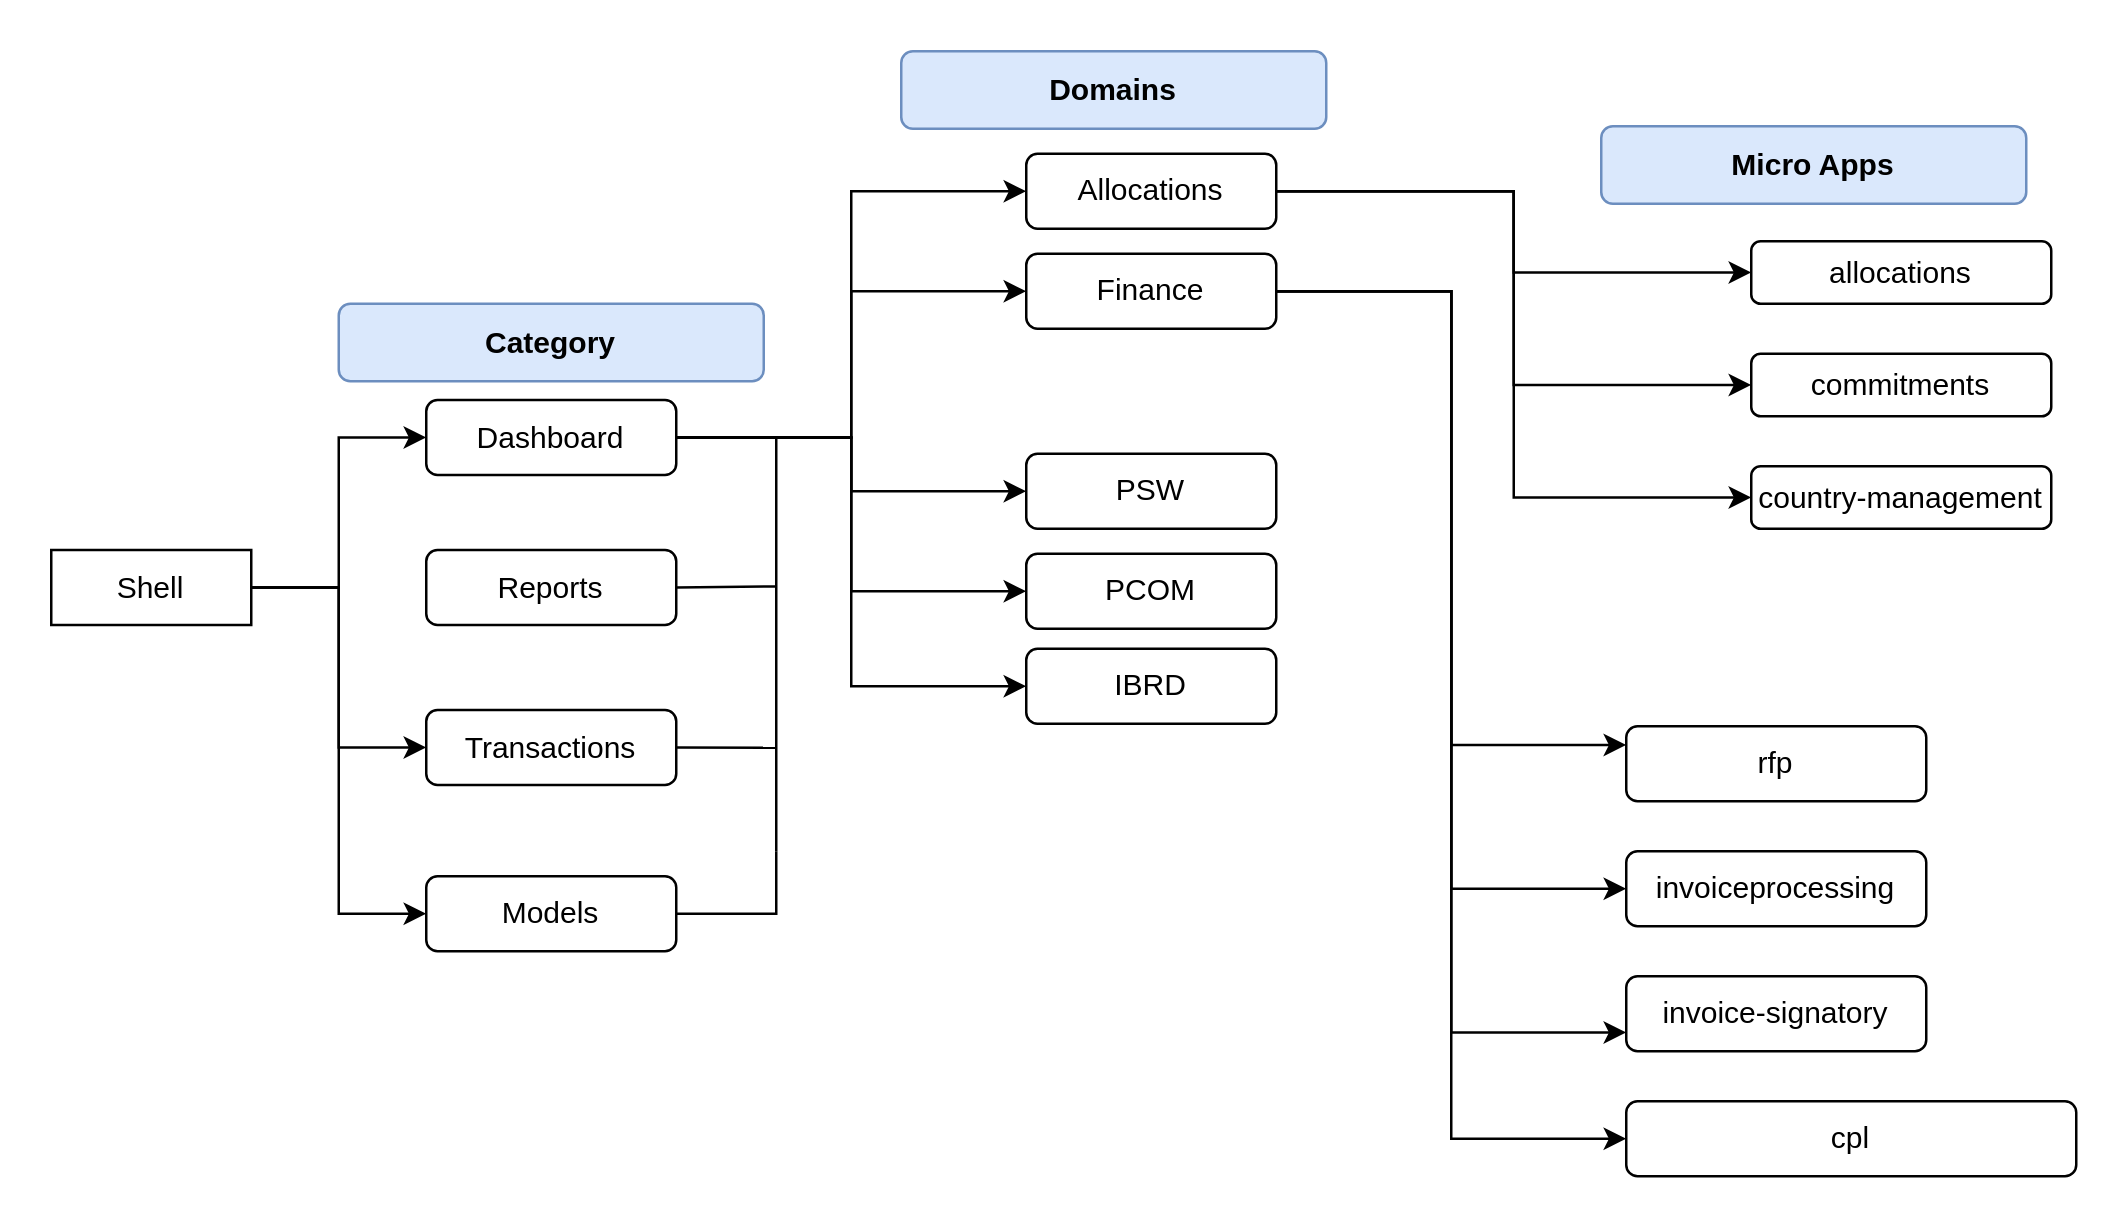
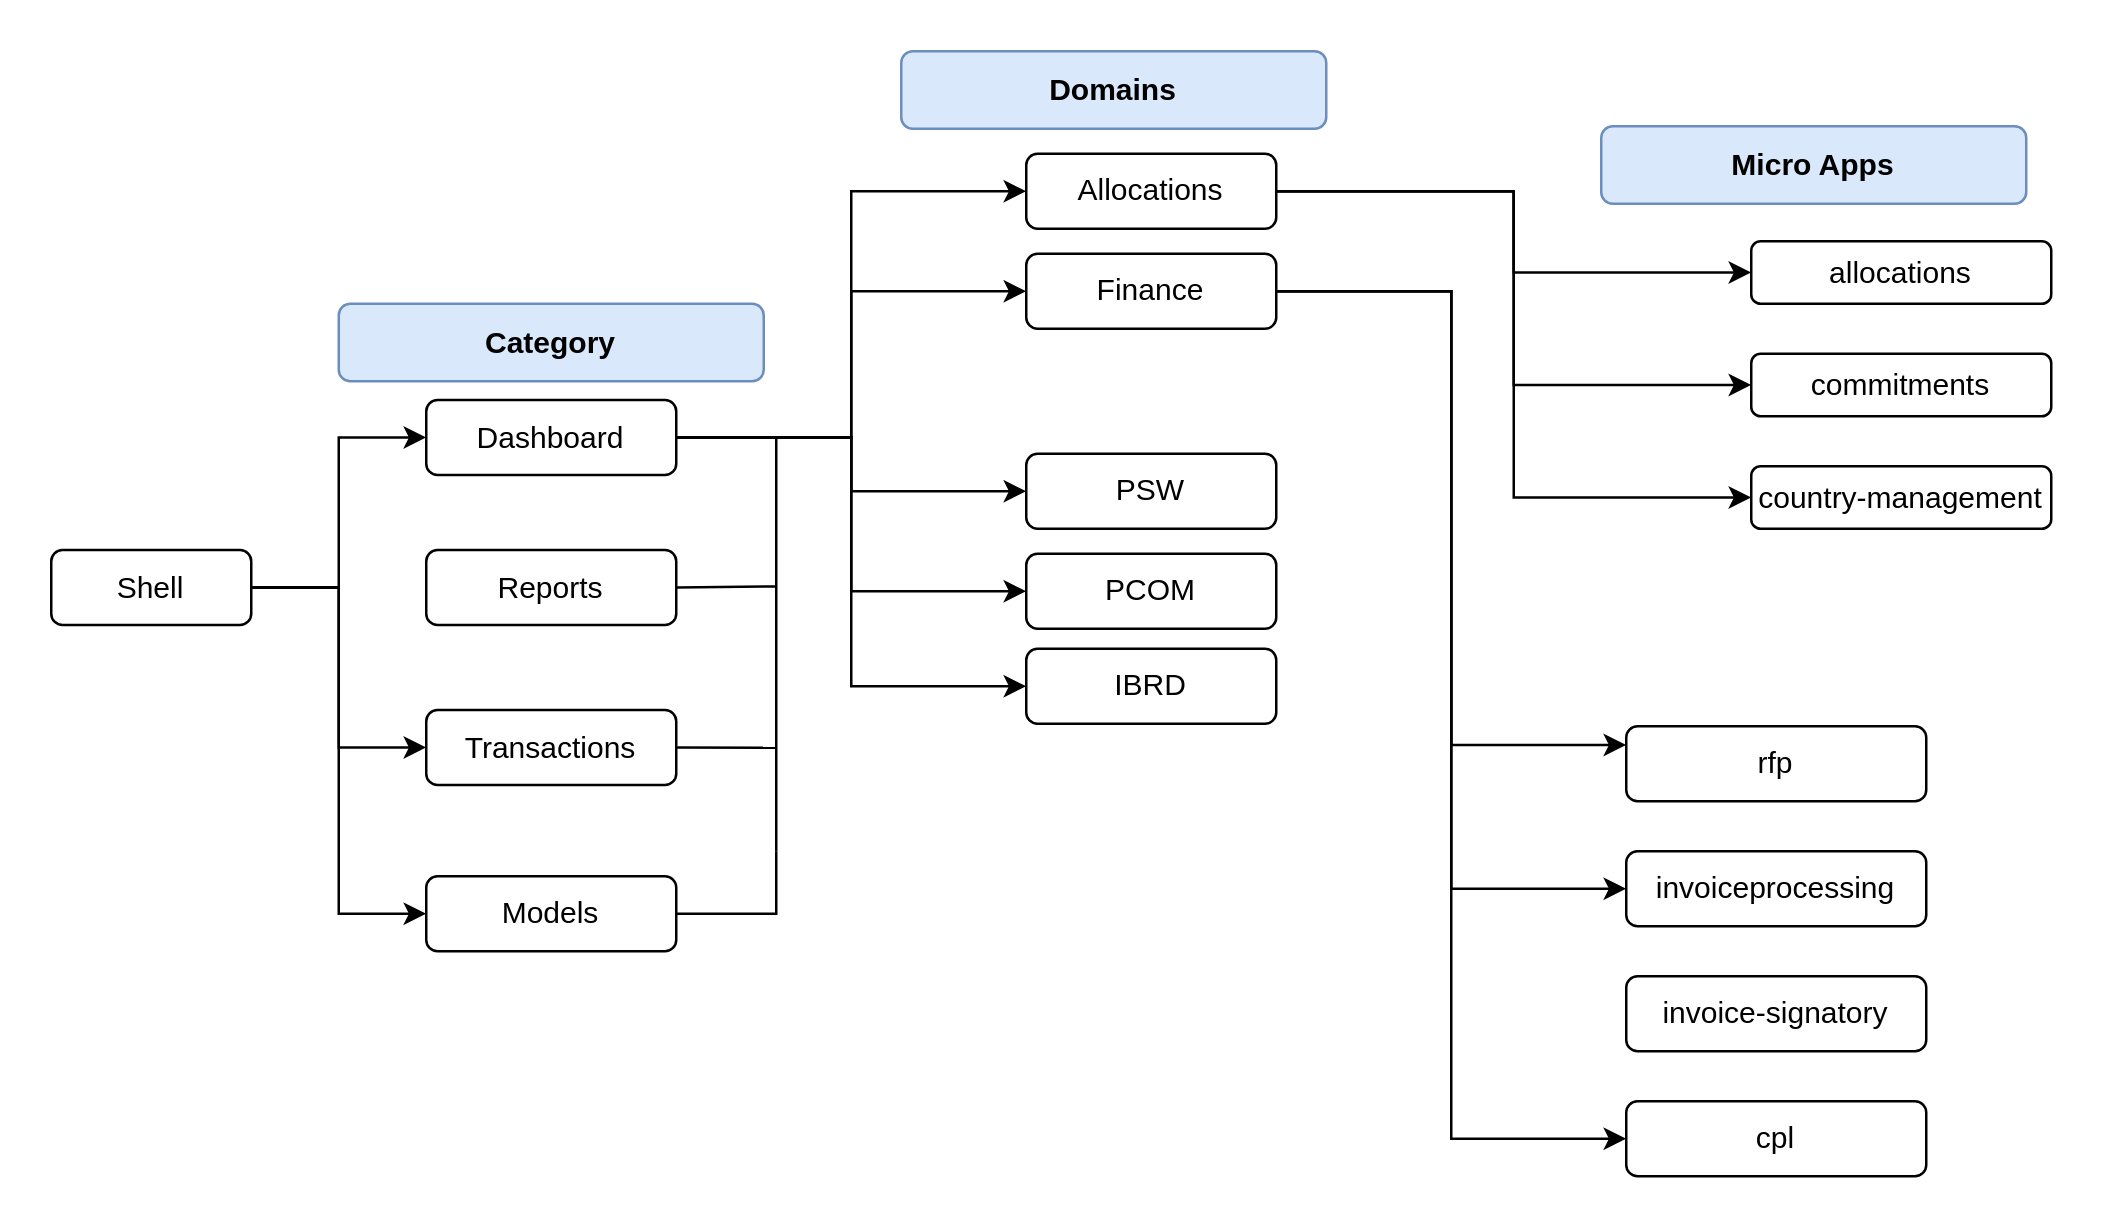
(151, 588) -> (151, 588)
(1533, 1033) -> none
(1851, 1139) -> (1776, 1139)
